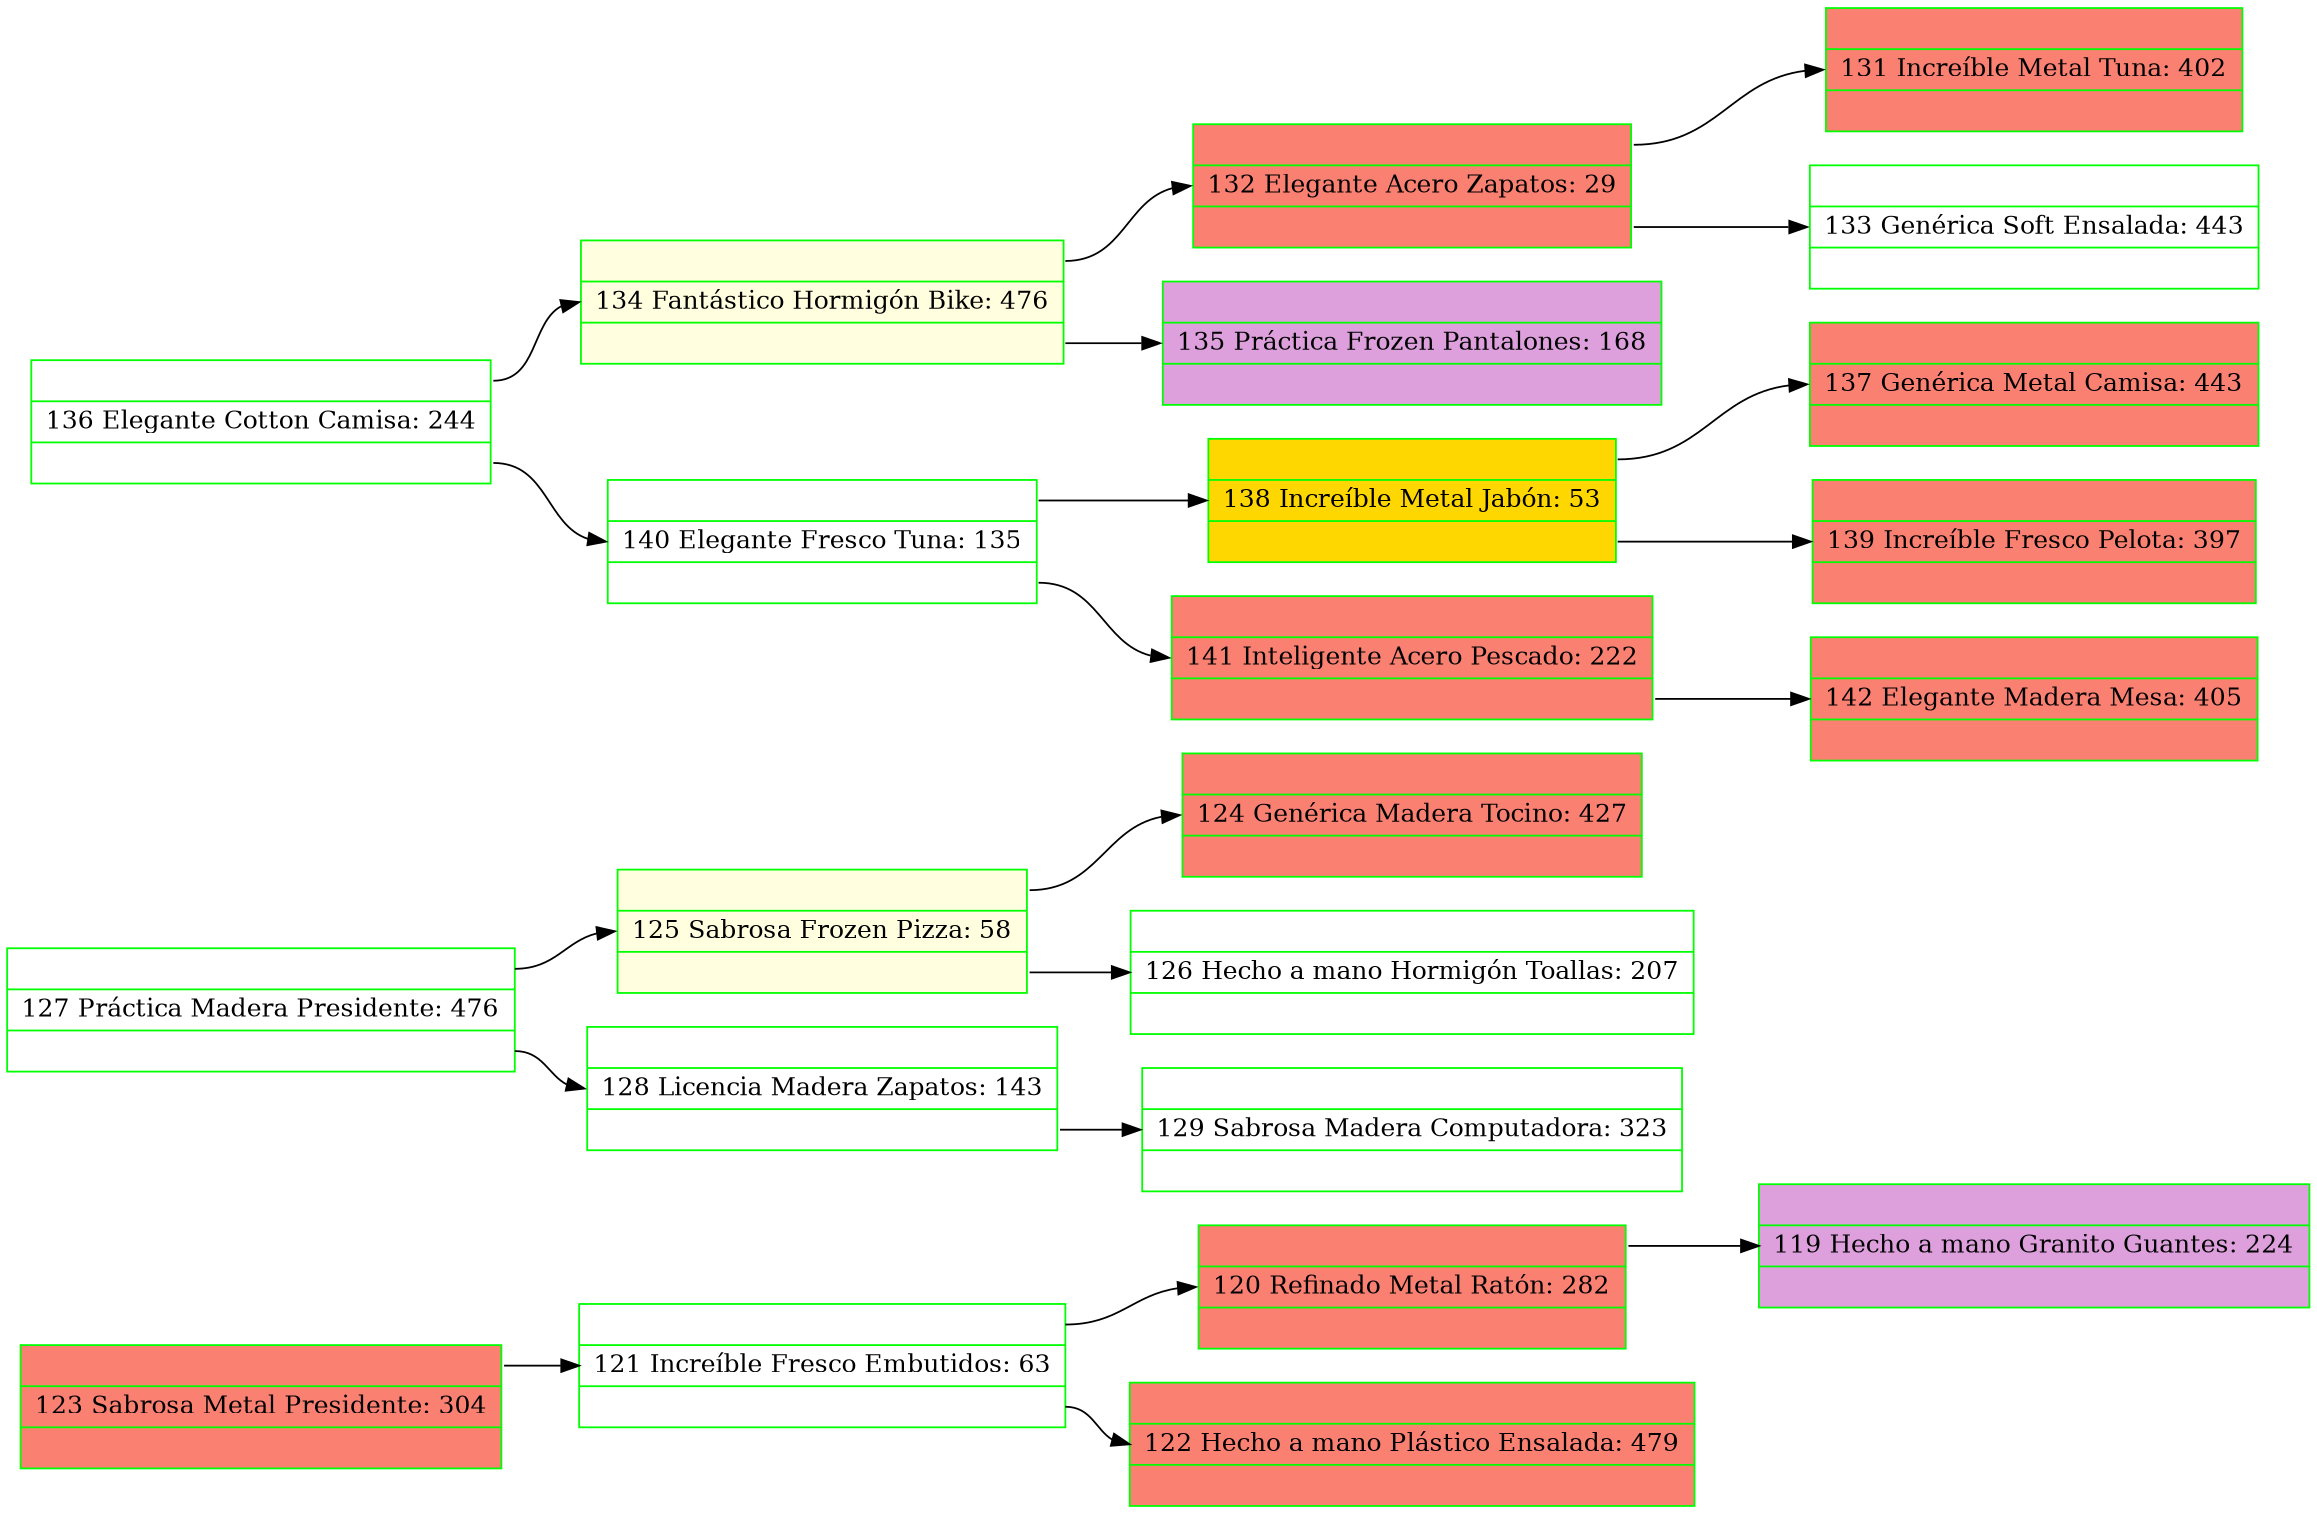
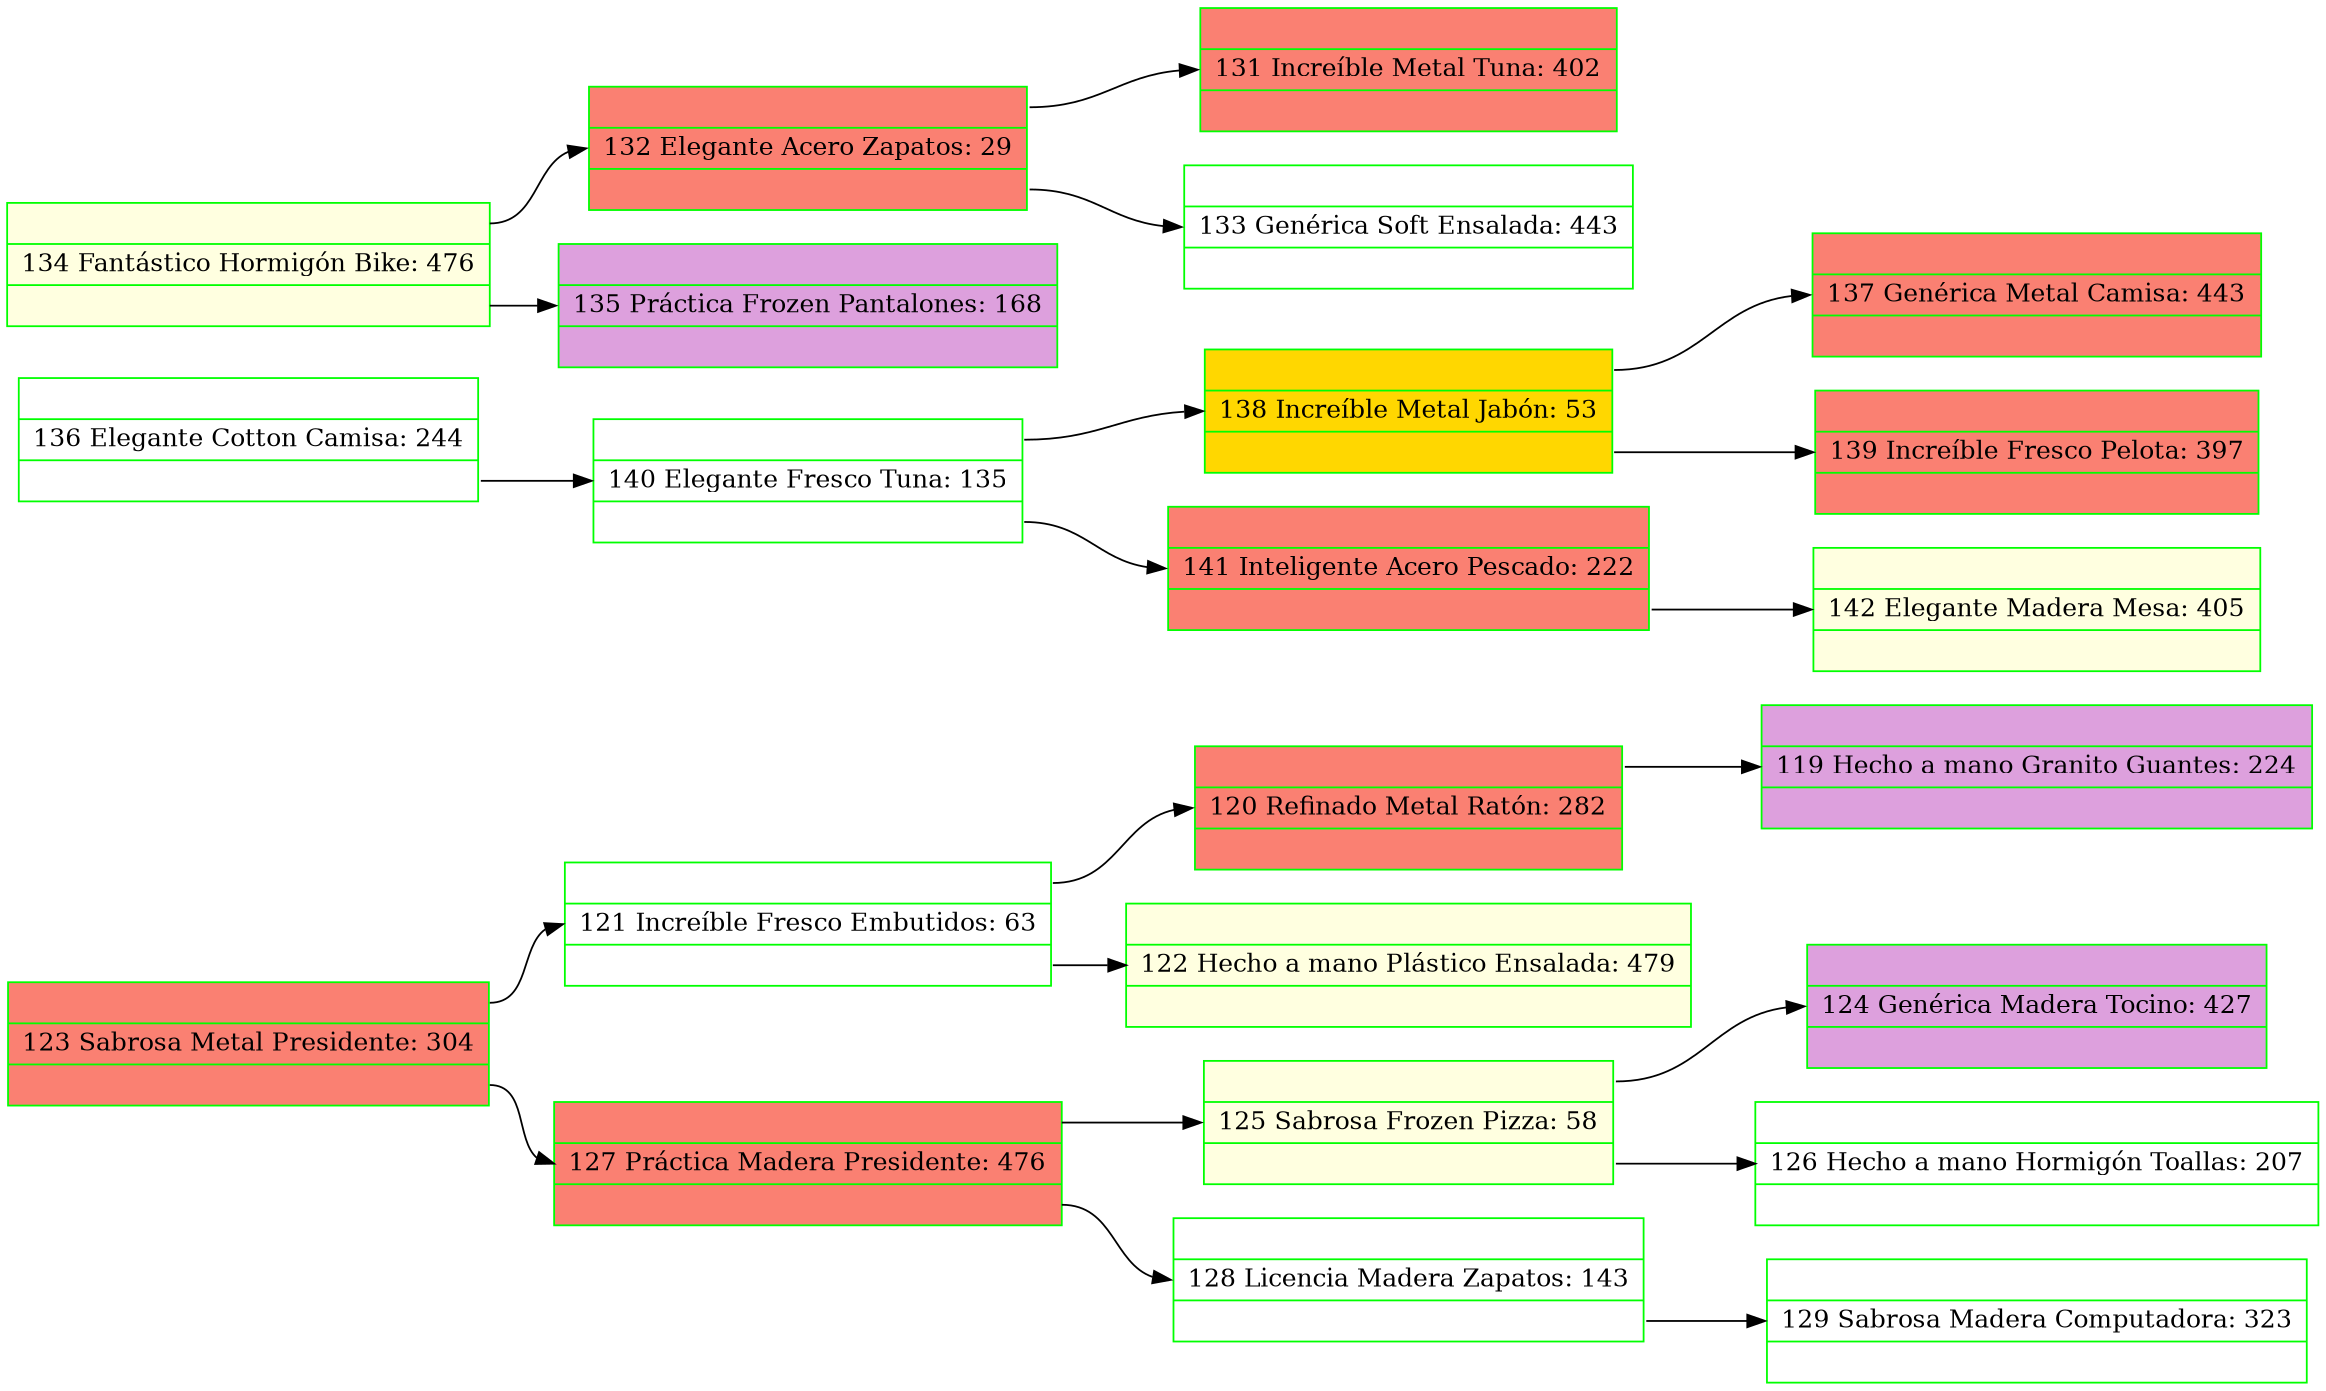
(532, 350) -> none
(2034, 699) -> (2037, 610)
(1412, 815) -> (2037, 1006)
(261, 1010) -> (808, 1164)
none -> (520, 1115)
(1412, 1444) -> (1409, 965)
